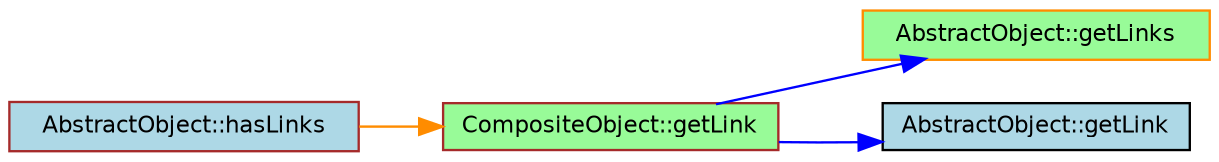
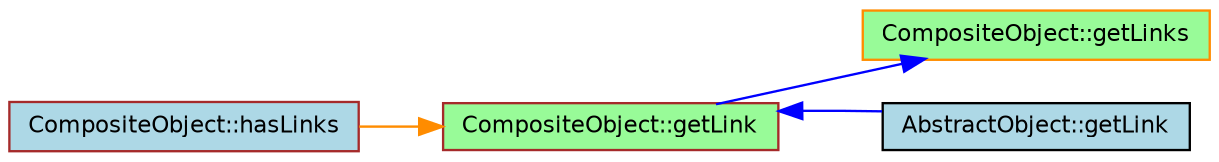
(1036, 35) -> (1036, 35)
(184, 127) -> (184, 127)
(818, 142) -> (842, 111)
